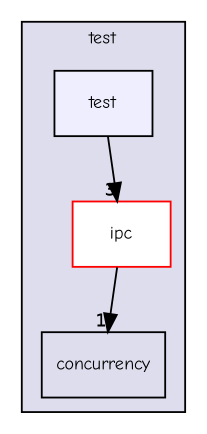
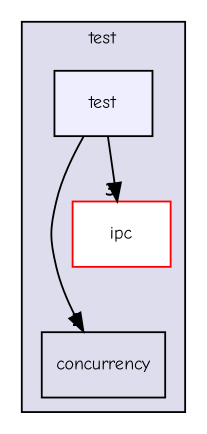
(114, 291) -> (52, 225)
